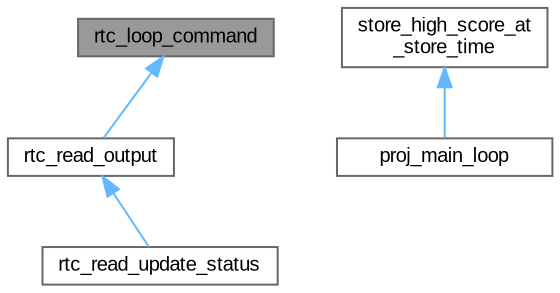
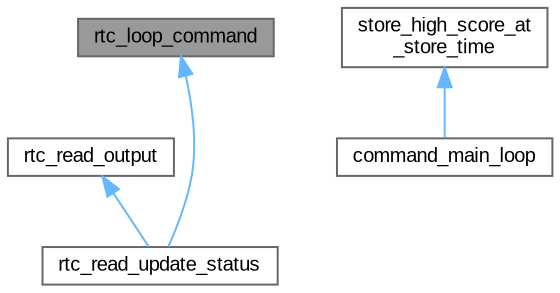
(127, 105) -> (193, 163)
(445, 157) -> (445, 157)
